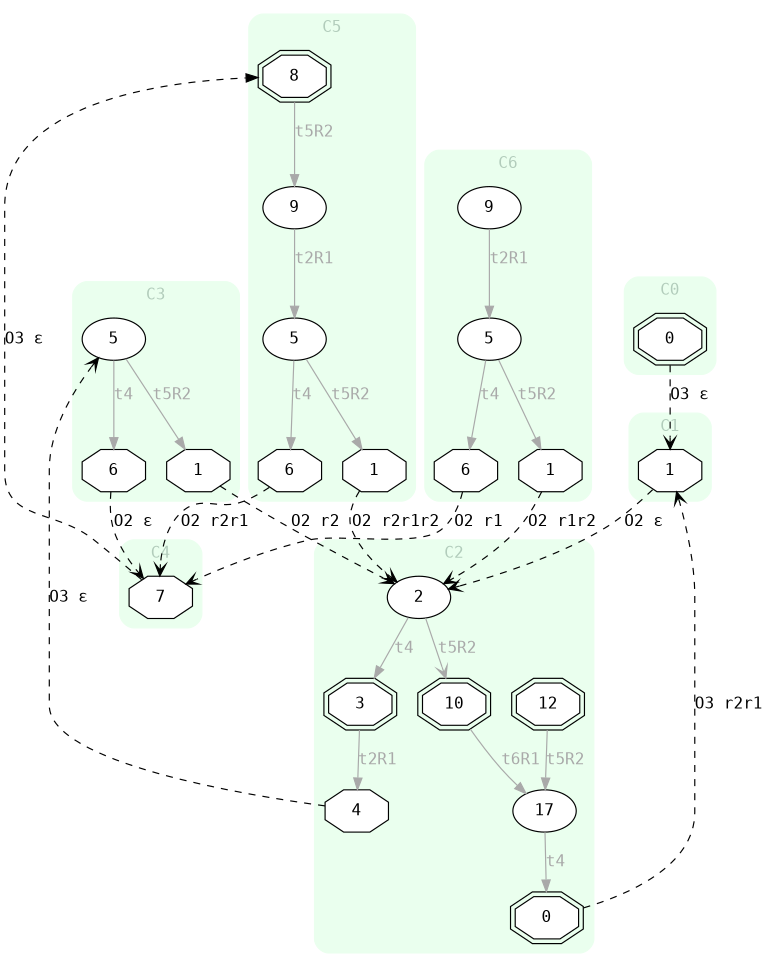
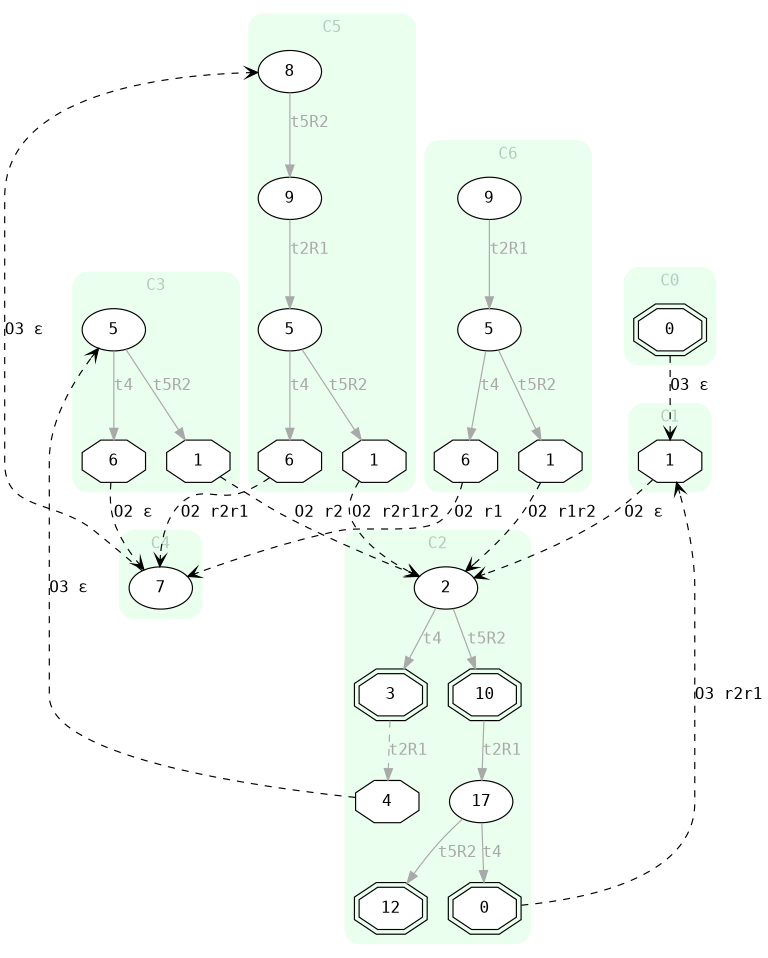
(295, 76) -> (290, 72)
(5, 281) -> (5, 273)
(161, 597) -> (161, 588)
(434, 643) -> (462, 633)
(359, 754) -> (389, 744)
(546, 754) -> (437, 845)
(521, 760) -> (502, 751)
